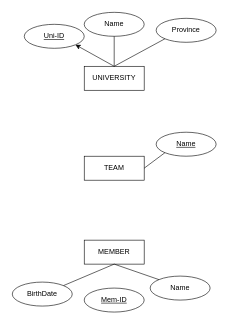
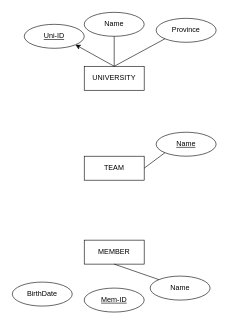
(88, 275) -> none
